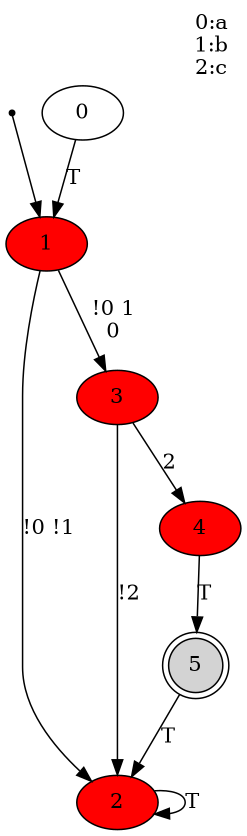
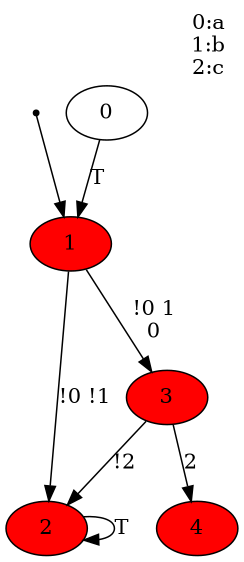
(196, 665) -> none
